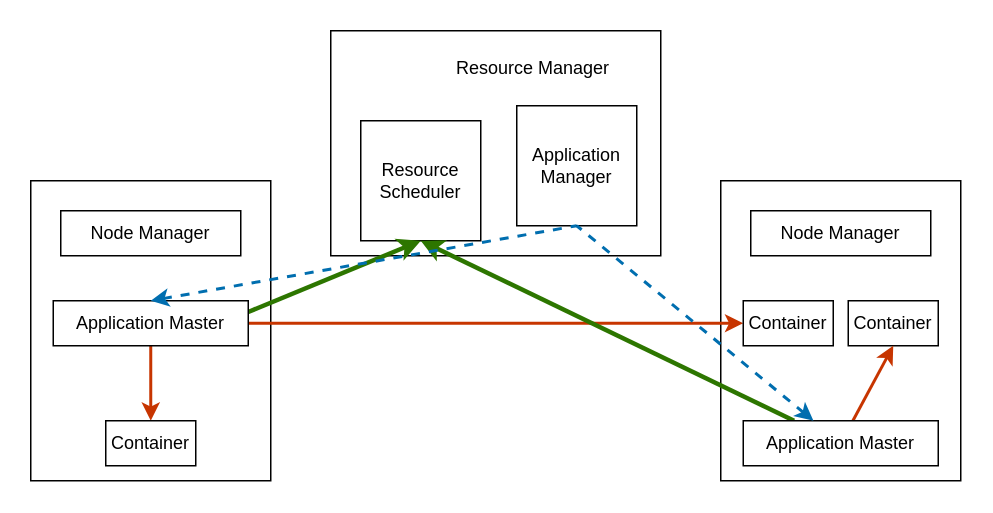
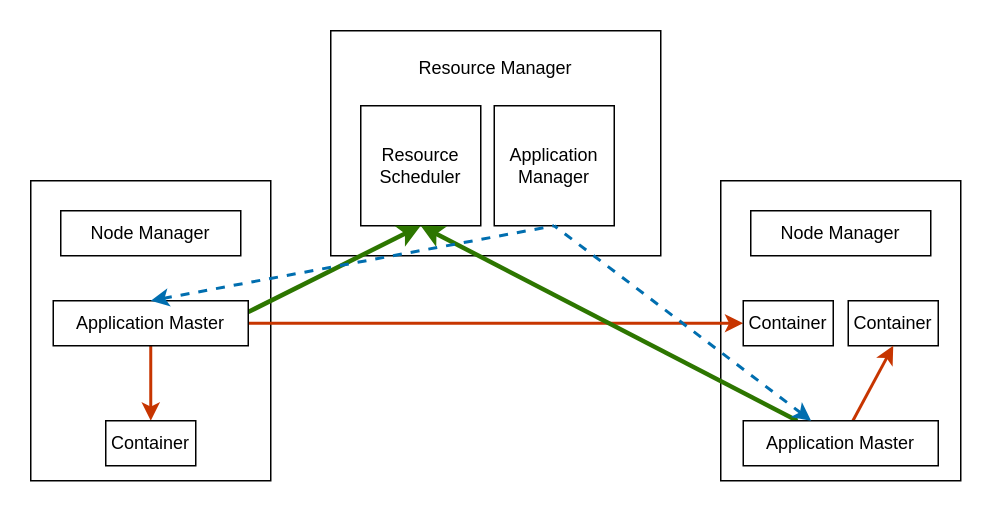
(533, 68) -> (496, 68)
(577, 166) -> (554, 166)
(421, 181) -> (421, 166)
